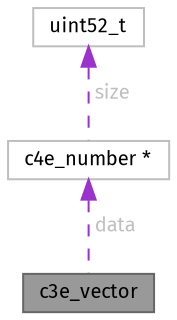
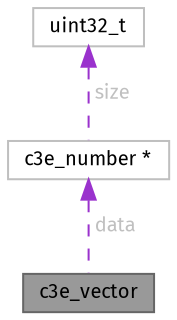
(89, 27) -> (89, 27)
(89, 160) -> (89, 160)
